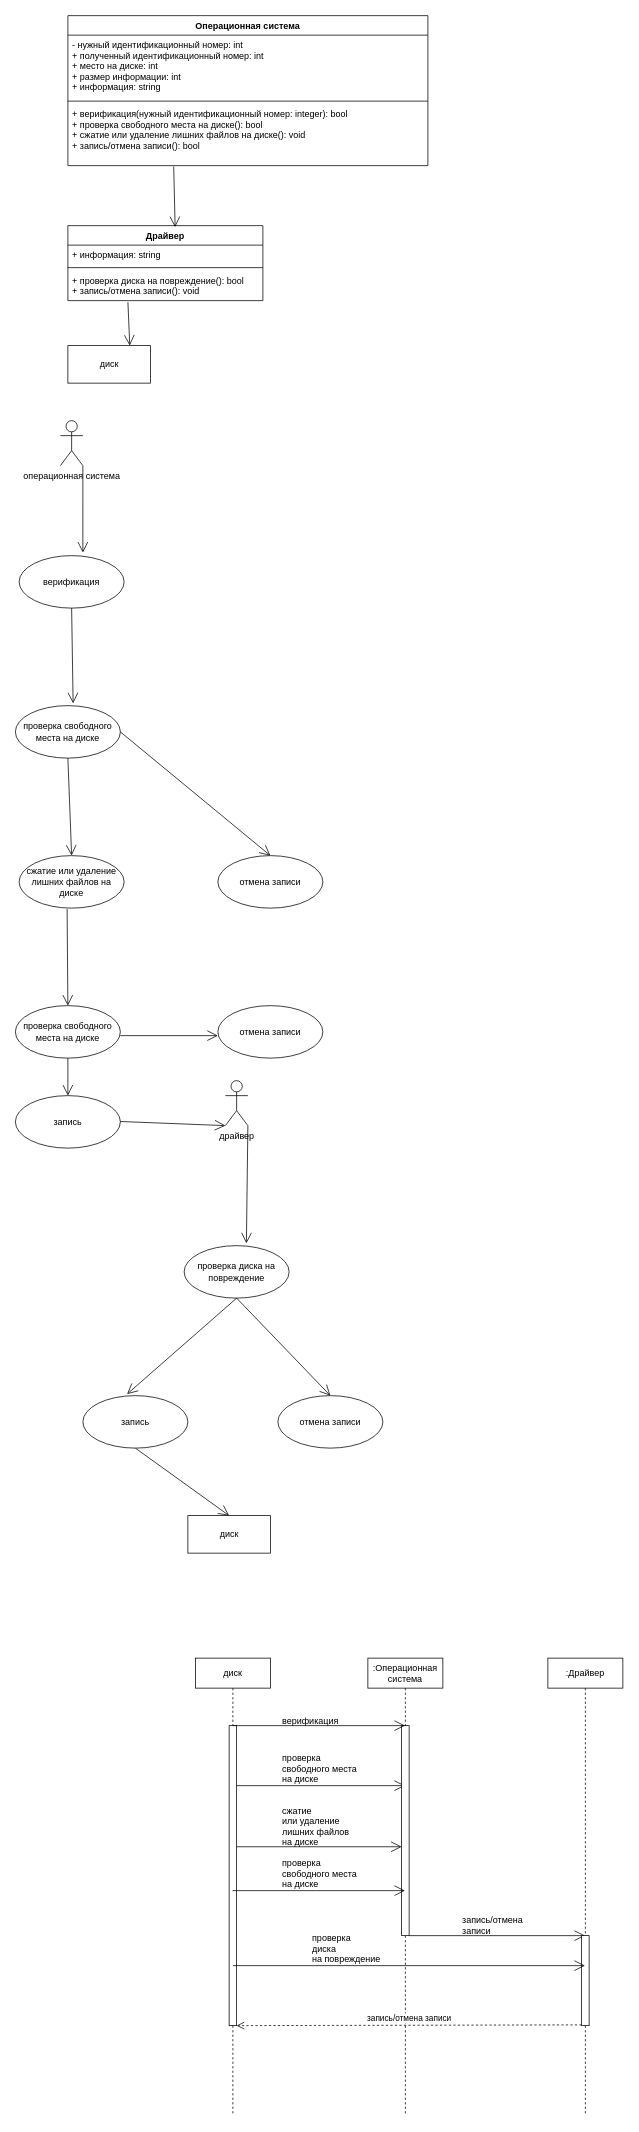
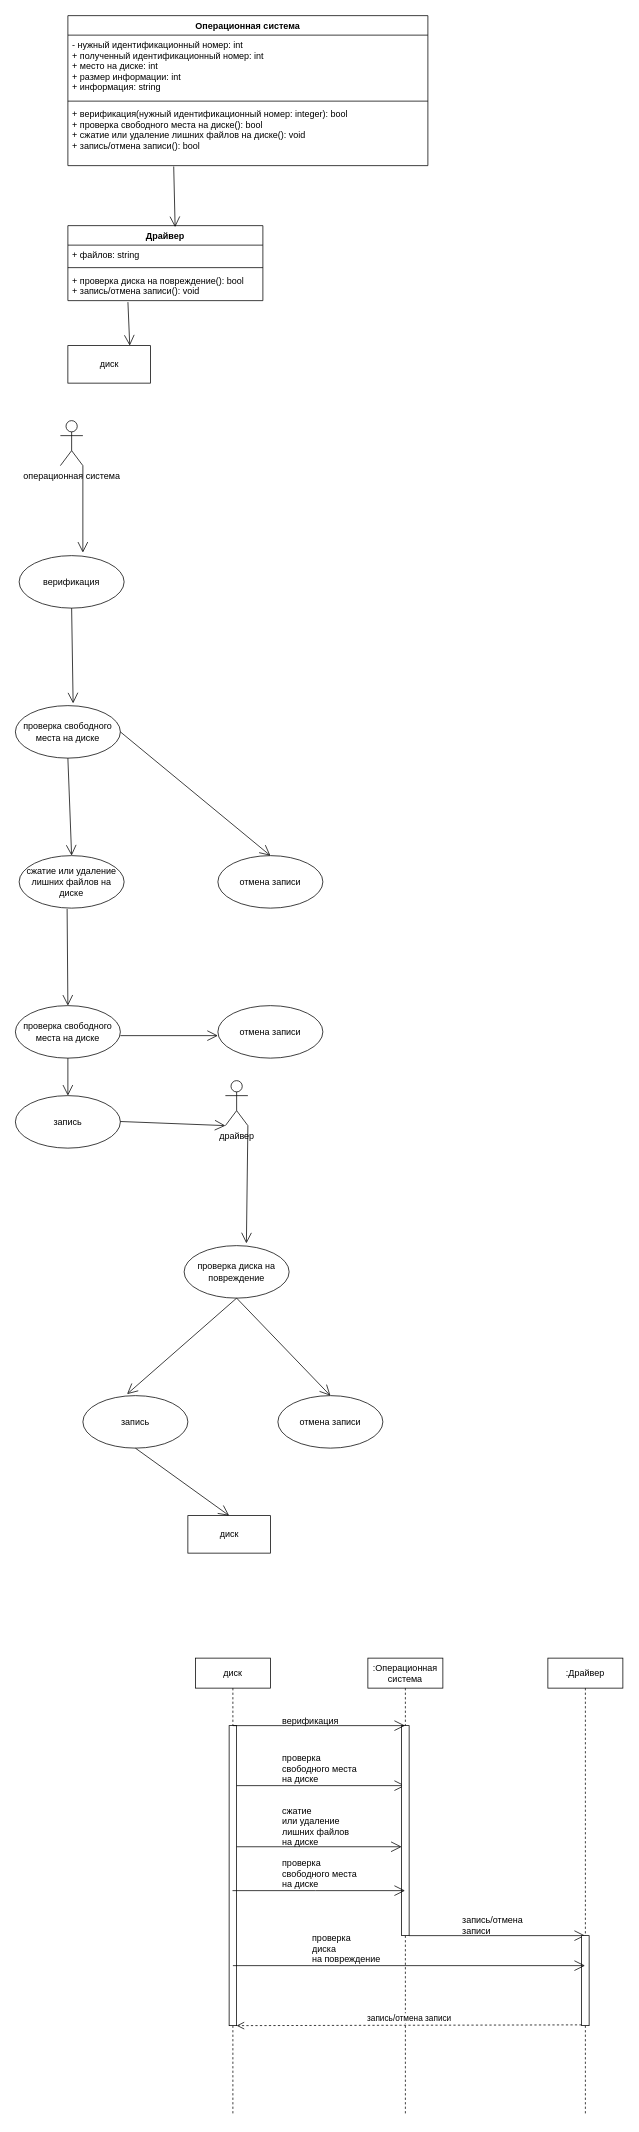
(118, 255) -> (108, 255)
